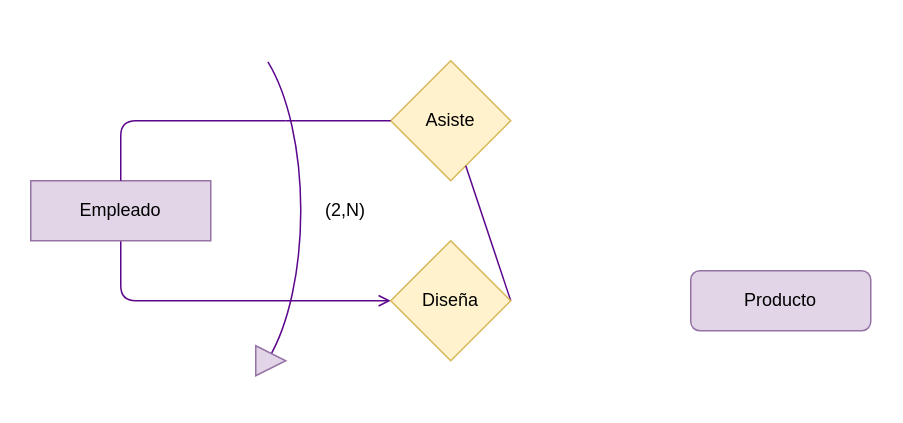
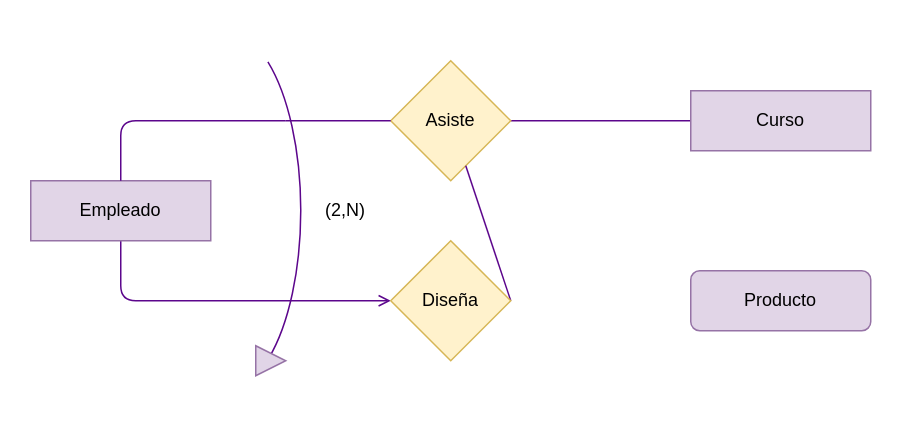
none -> (601, 121)
none -> (781, 121)
